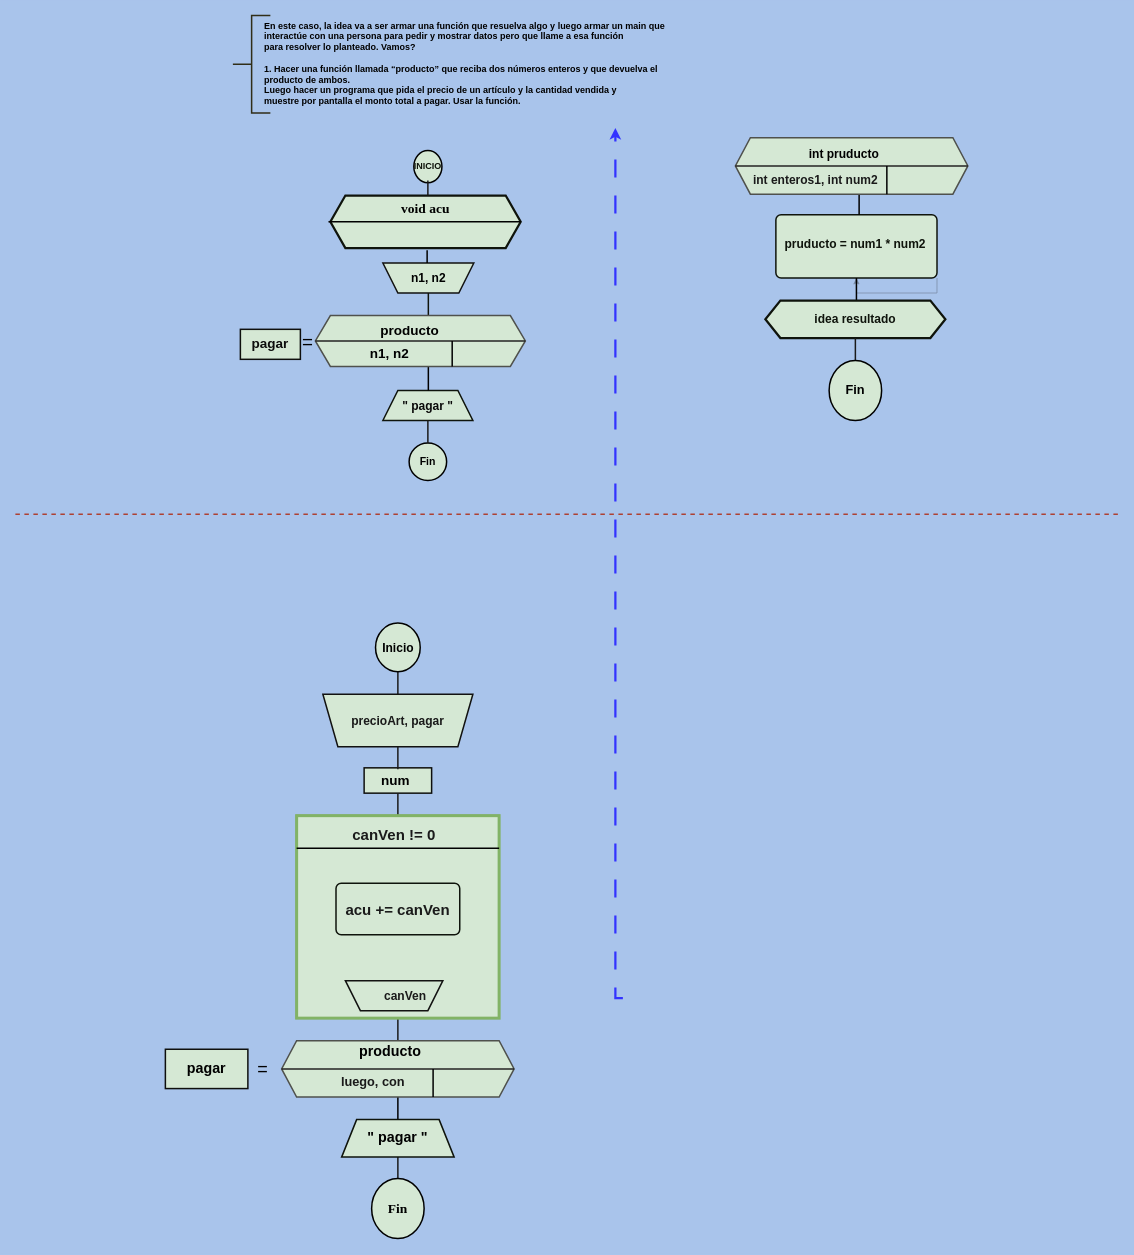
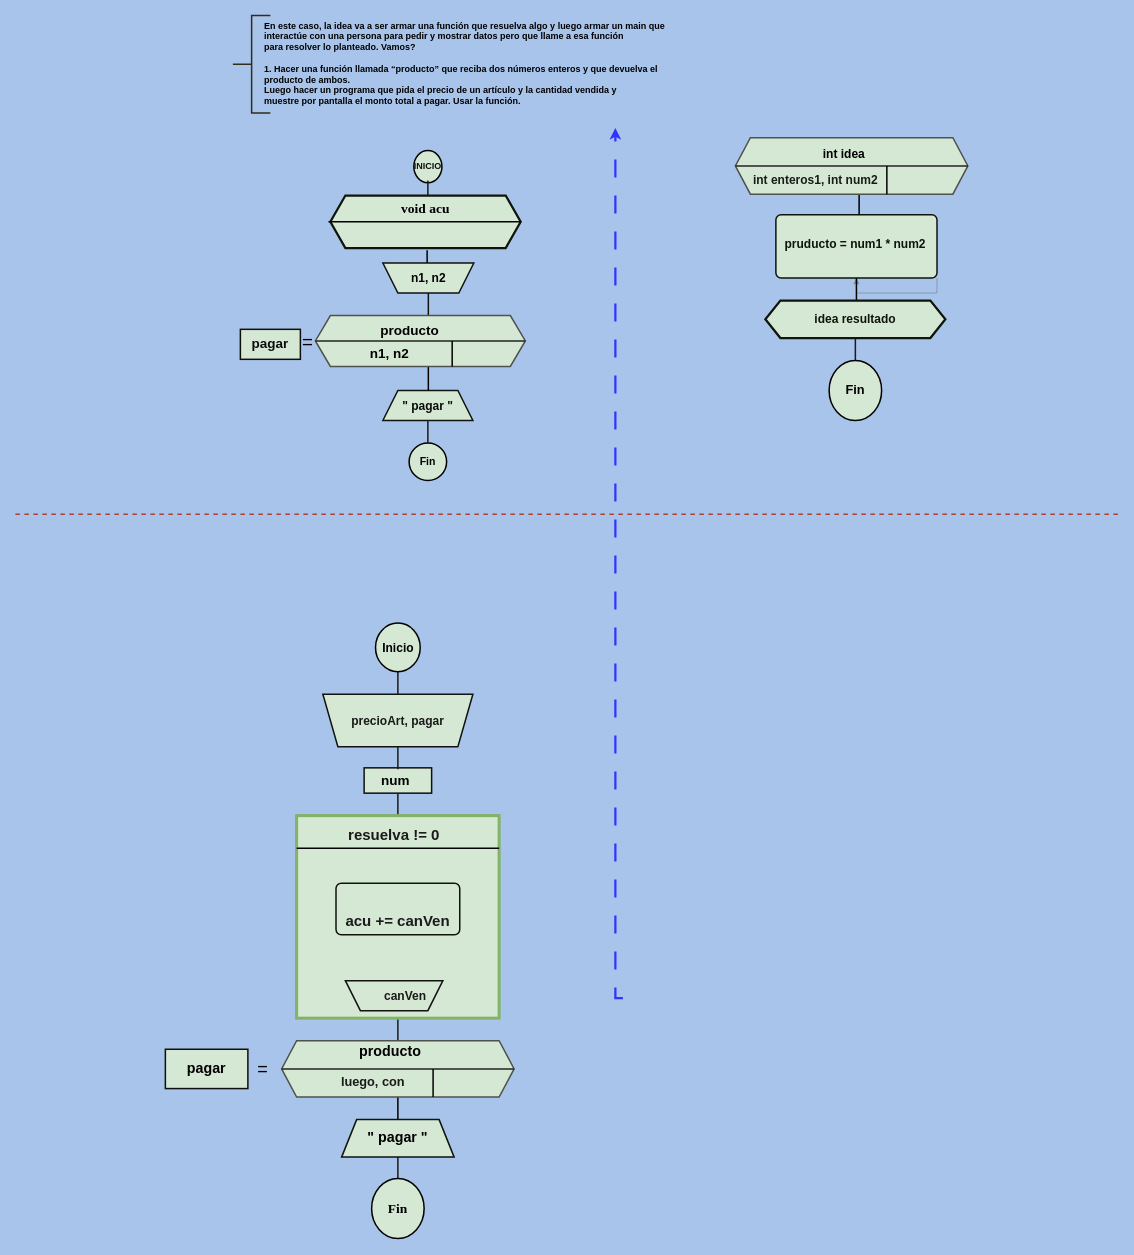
(844, 154) -> (844, 154)
(394, 834) -> (394, 834)
(398, 909) -> (398, 921)
